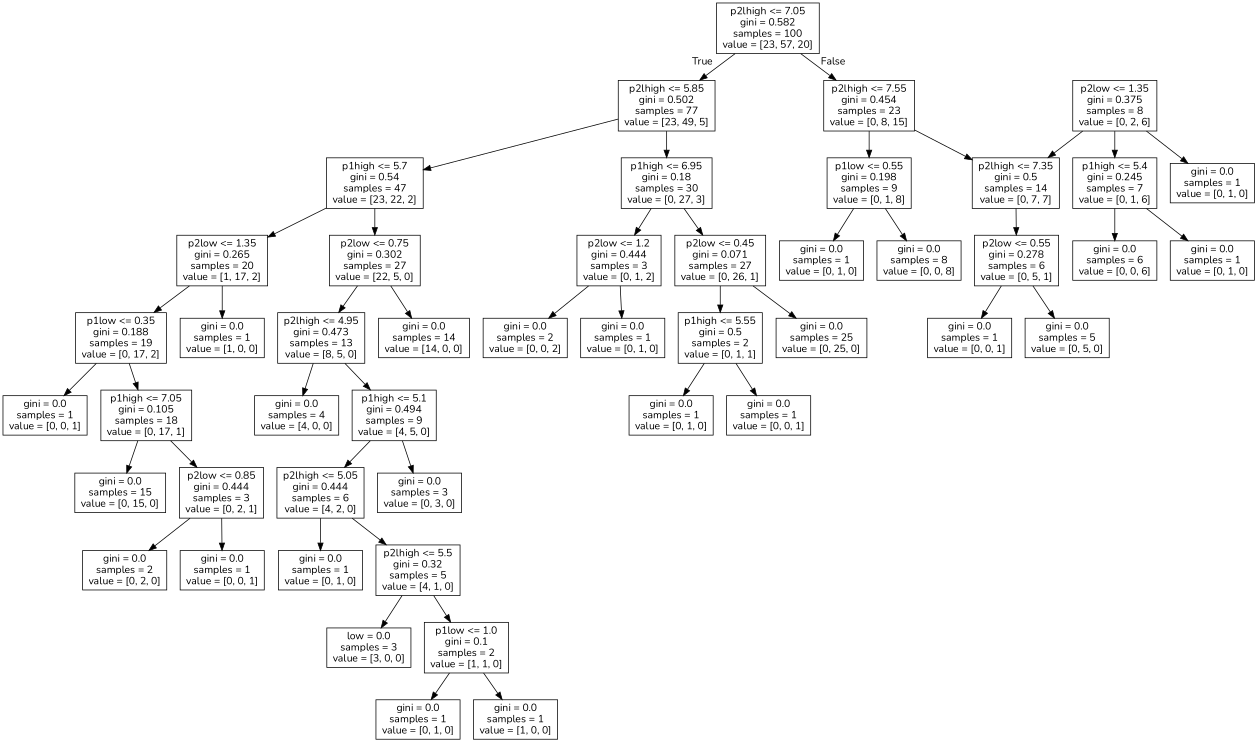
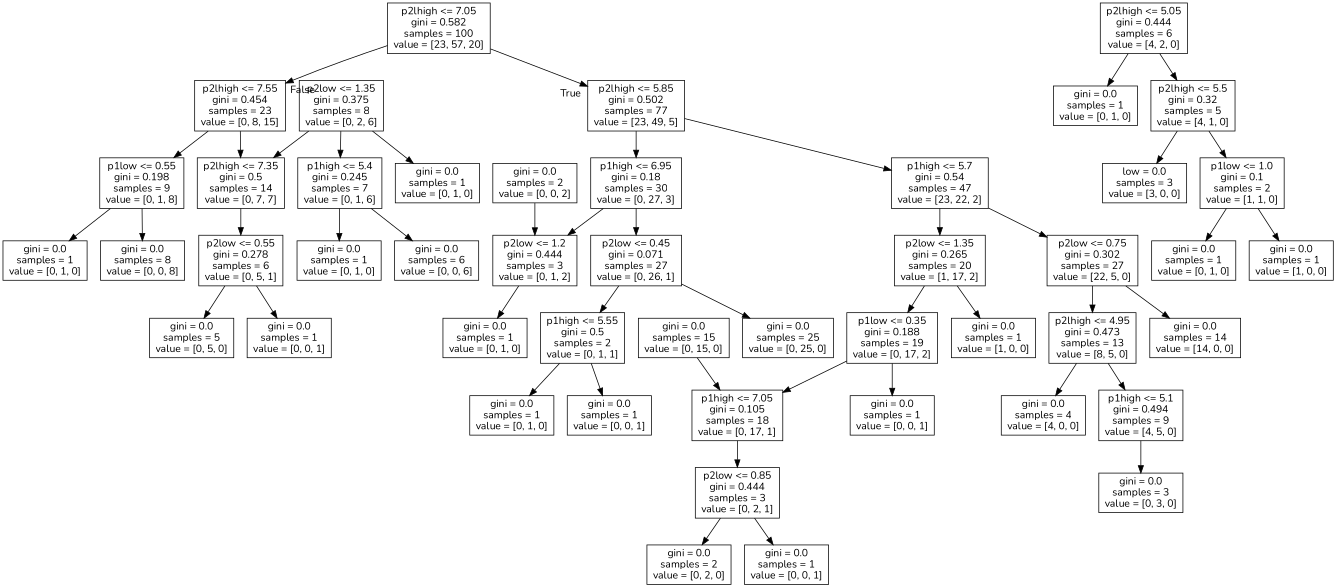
(572, 300) -> (535, 215)
(360, 451) -> none
(134, 453) -> (706, 371)
